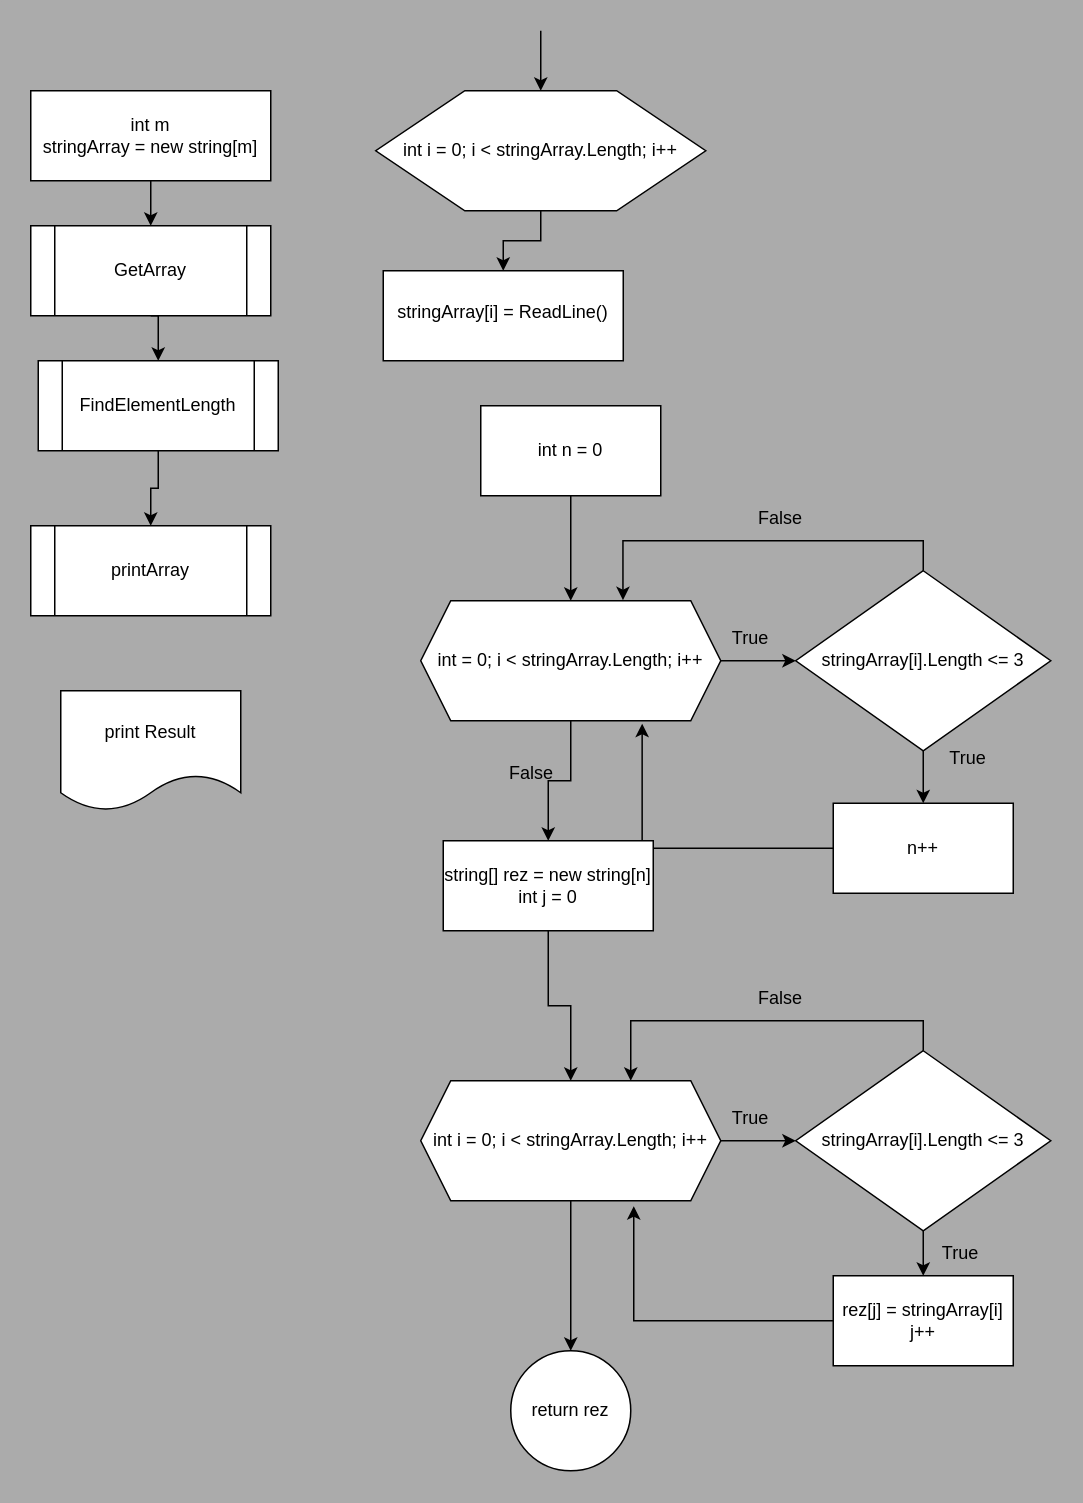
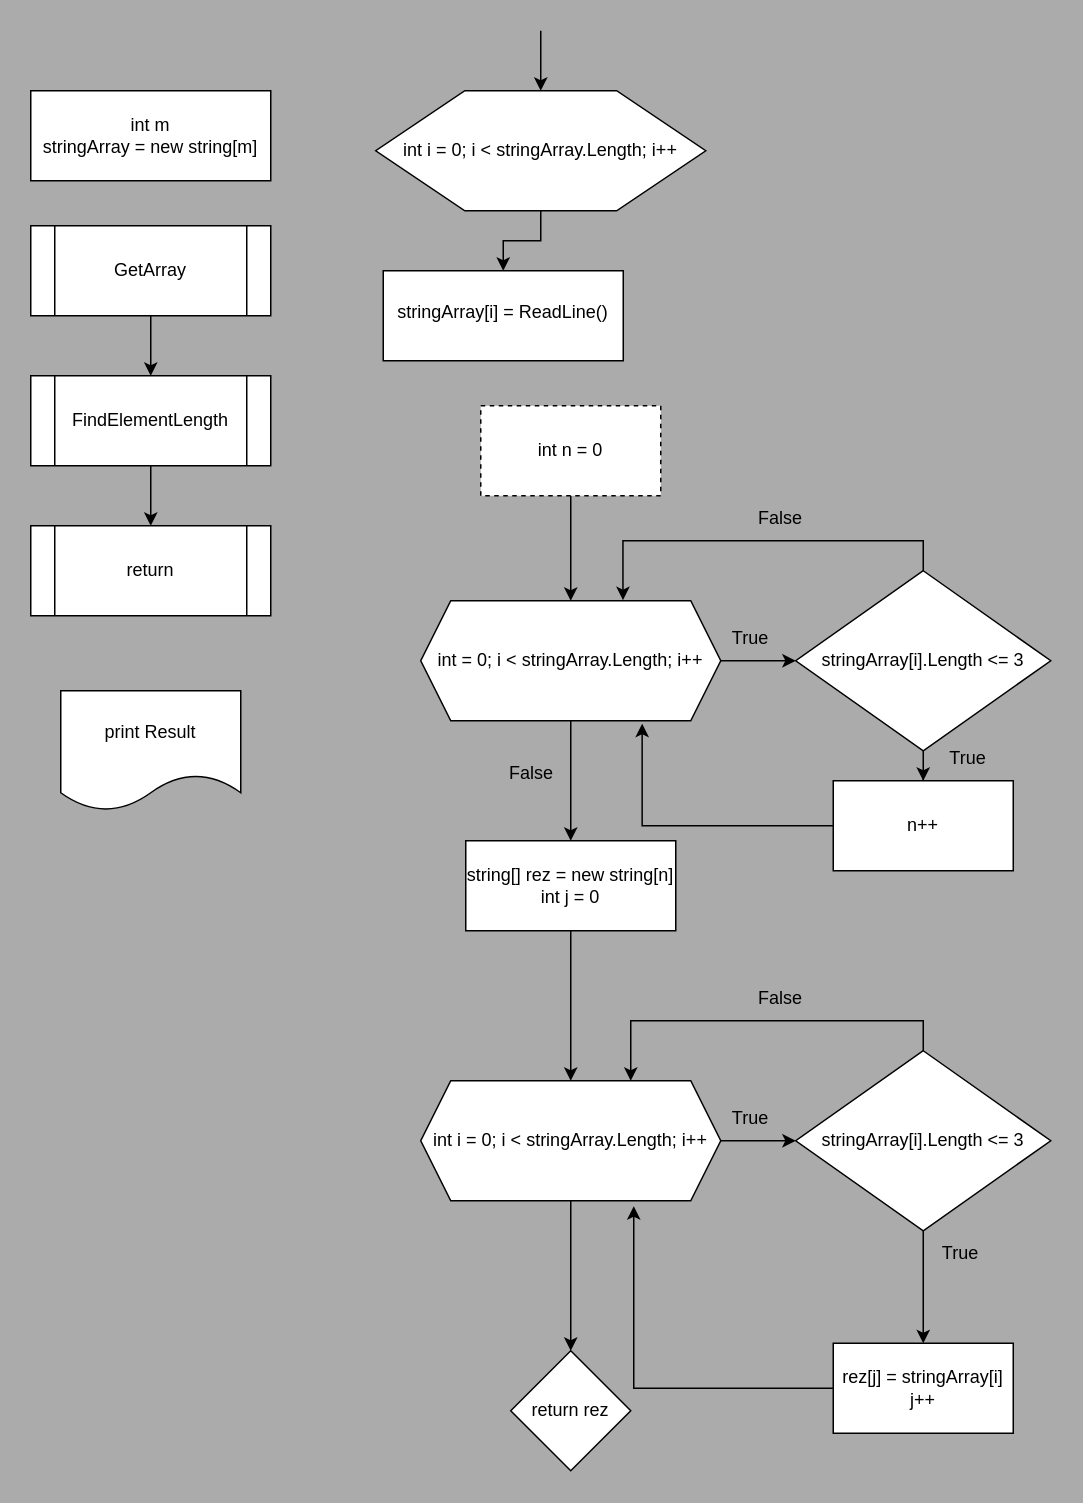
(151, 198) -> none
(158, 406) -> (151, 421)
(571, 451) -> (571, 451)
(151, 571) -> (151, 571)
(923, 848) -> (923, 826)
(548, 886) -> (571, 886)
(923, 1321) -> (923, 1388)
(571, 1411) -> (571, 1411)
